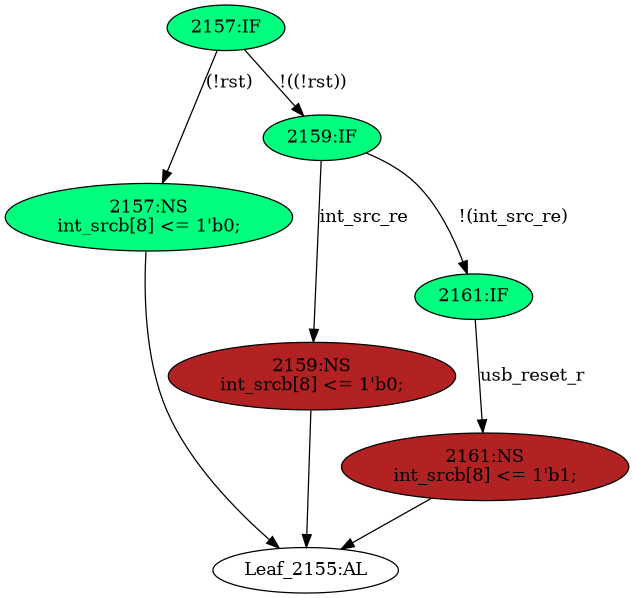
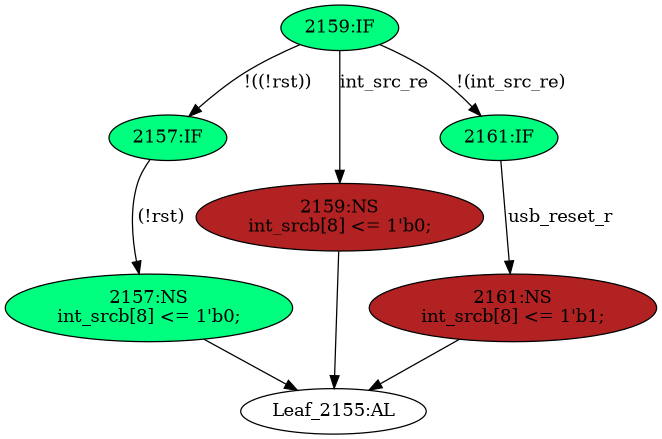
(270, 78) -> (246, 72)
